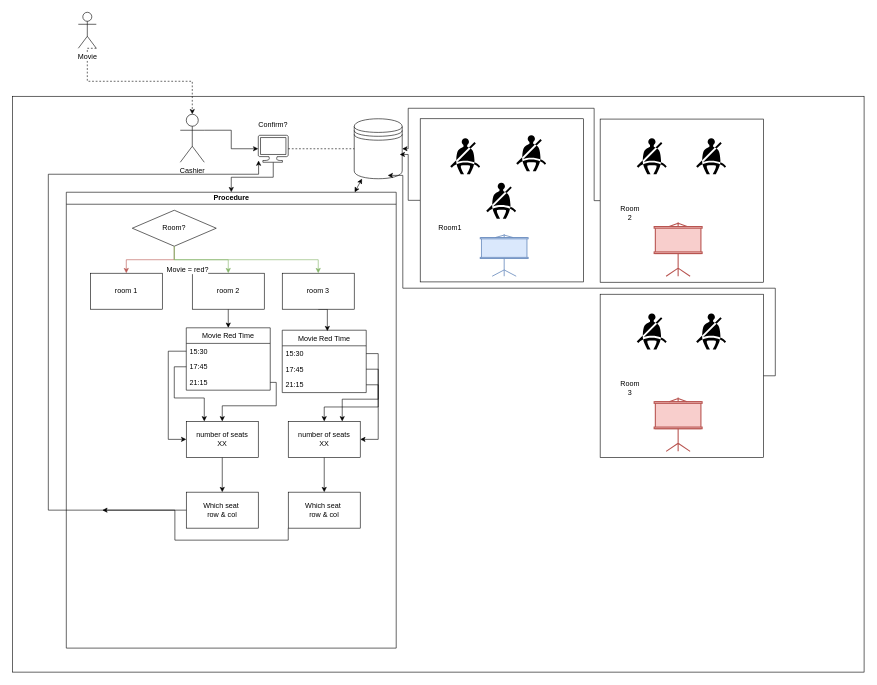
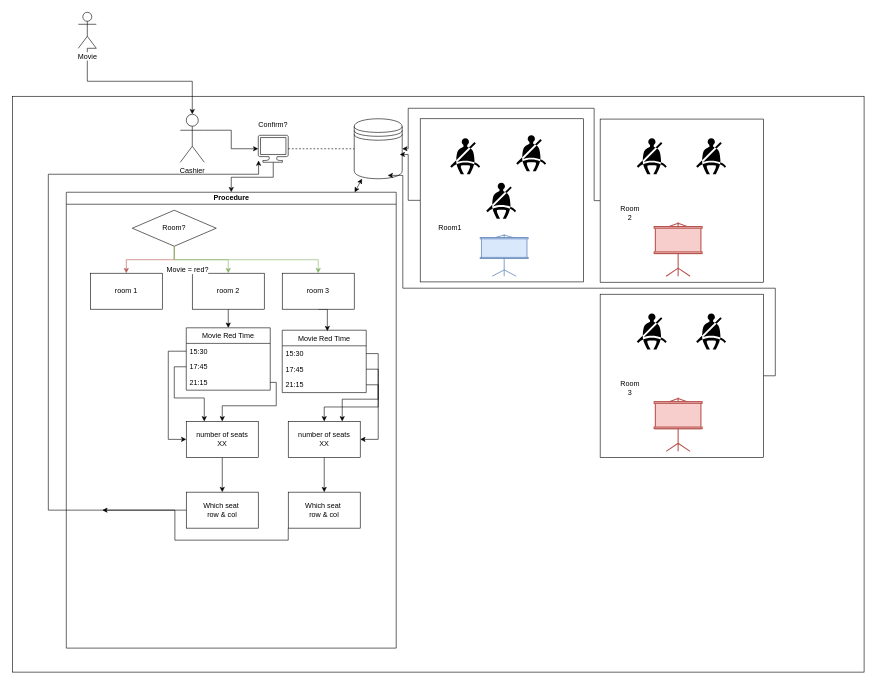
(144, 81) -> (144, 81)
